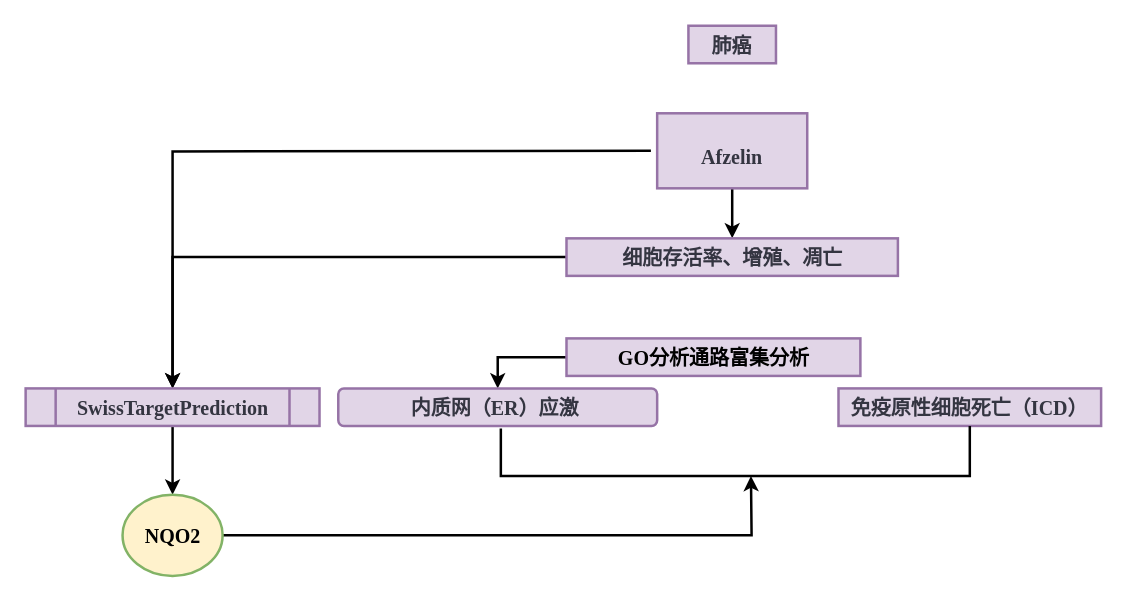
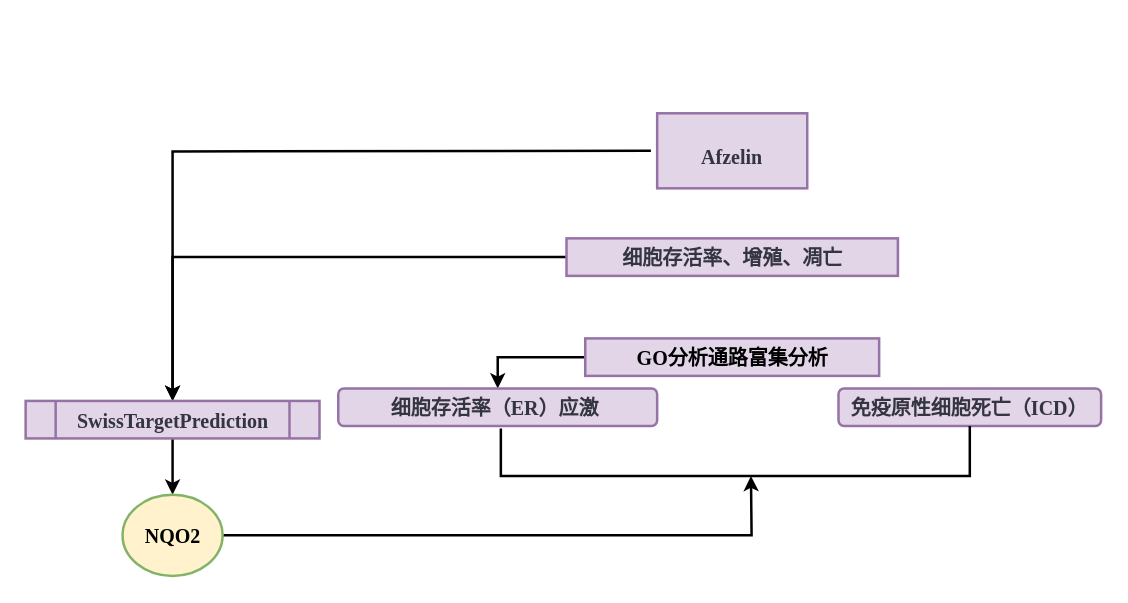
(732, 44) -> none
(732, 207) -> none
(713, 357) -> (732, 357)
(173, 407) -> (173, 419)
(969, 407) -> (969, 407)
(498, 409) -> (498, 409)
